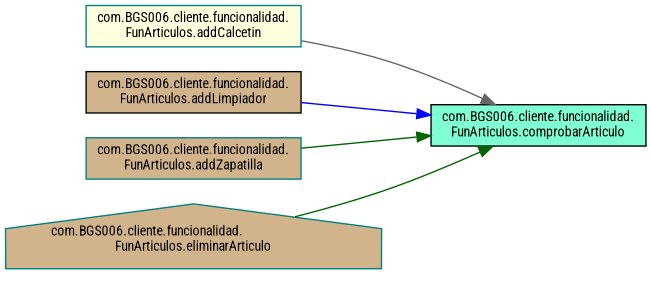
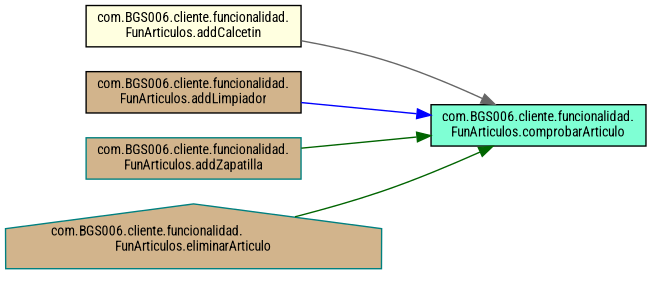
(194, 26) -> (194, 26)
